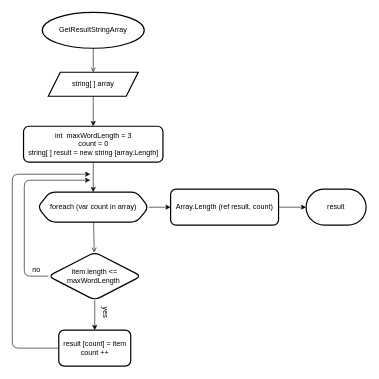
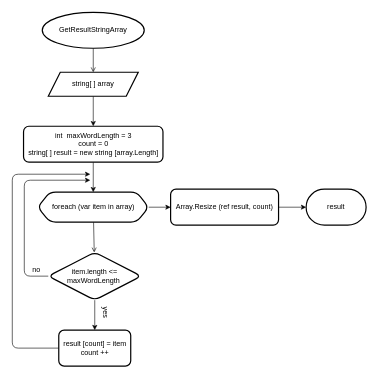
(94, 207) -> (94, 207)
(225, 207) -> (225, 207)
